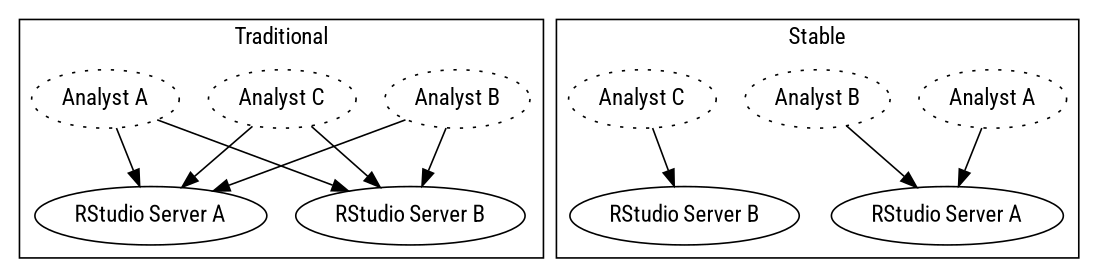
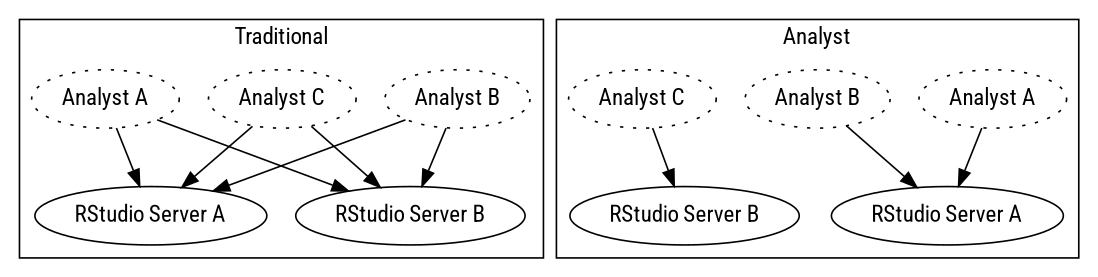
(818, 38) -> (818, 38)
